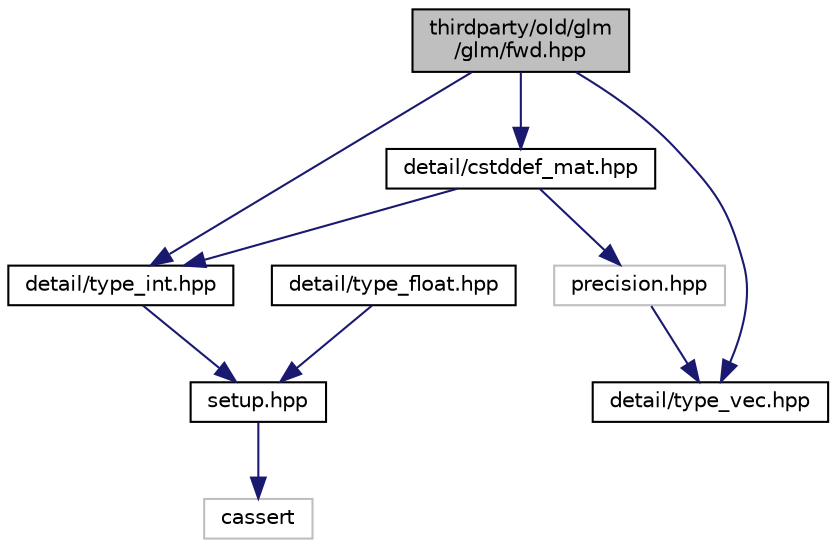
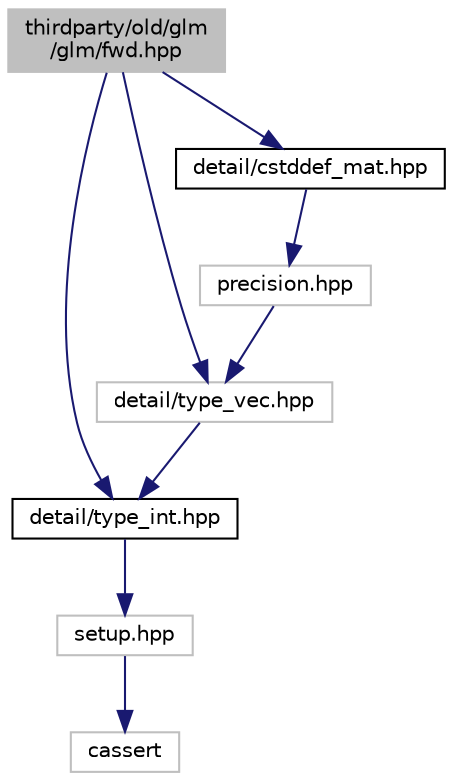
(521, 41) -> (117, 41)
(331, 224) -> (176, 452)
(394, 285) -> none
(258, 402) -> (125, 635)
(710, 402) -> (215, 402)
